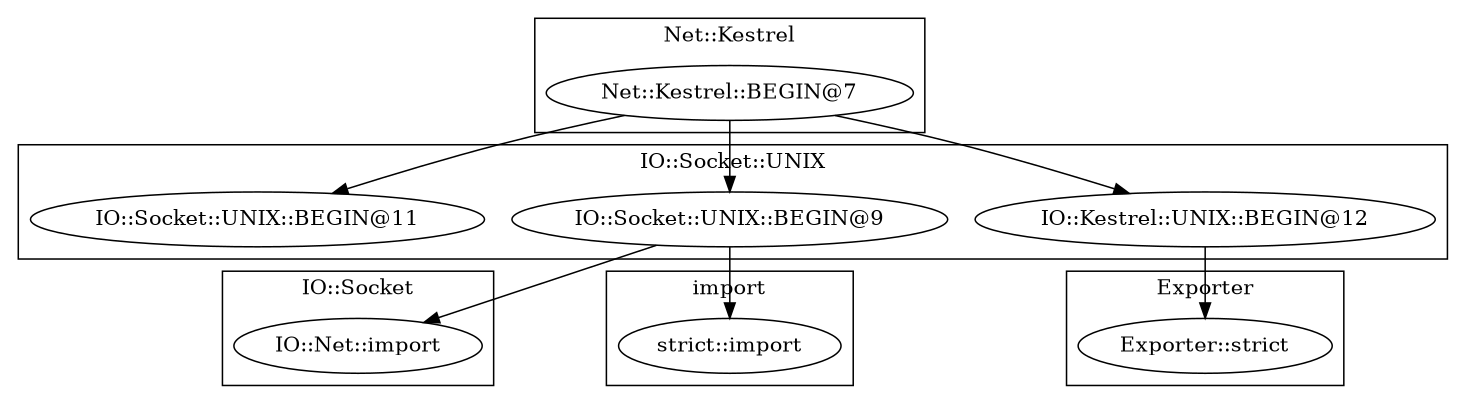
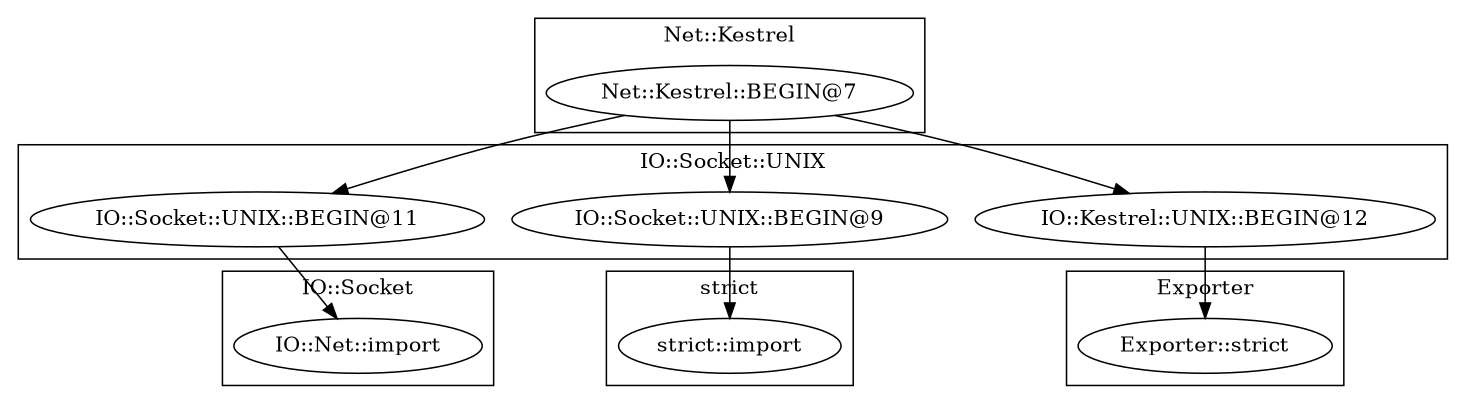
(547, 281) -> (307, 281)
(730, 289) -> (730, 289)
